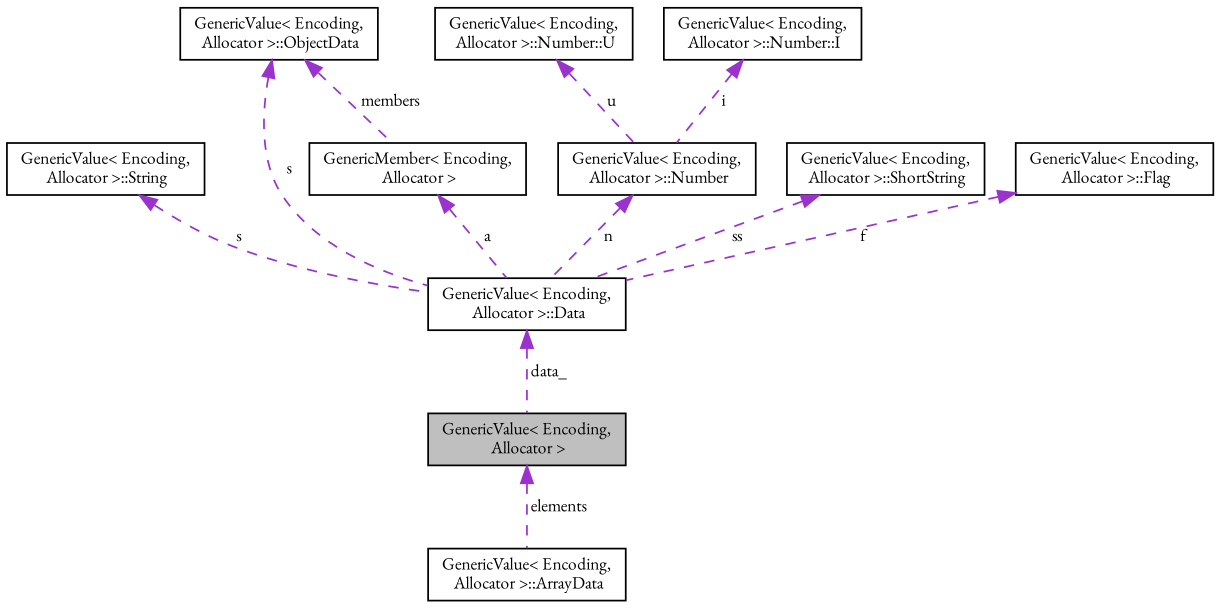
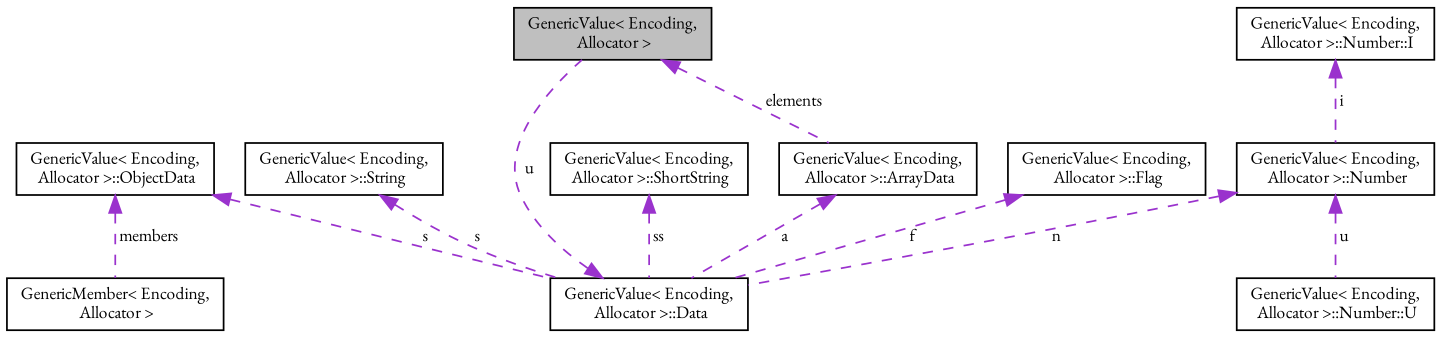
(602, 108) -> (1336, 245)
(478, 243) -> (756, 241)
(548, 372) -> (528, 169)
